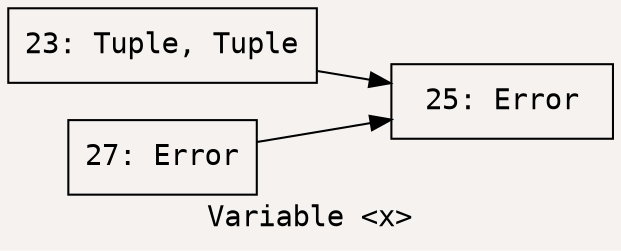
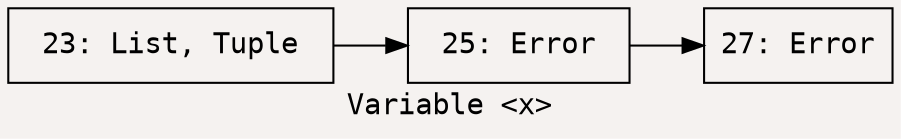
(163, 46) -> (171, 46)
(314, 133) -> (656, 46)
